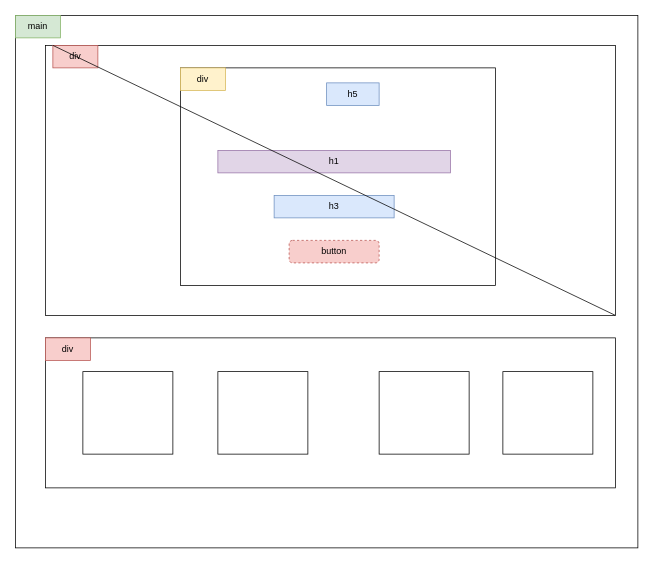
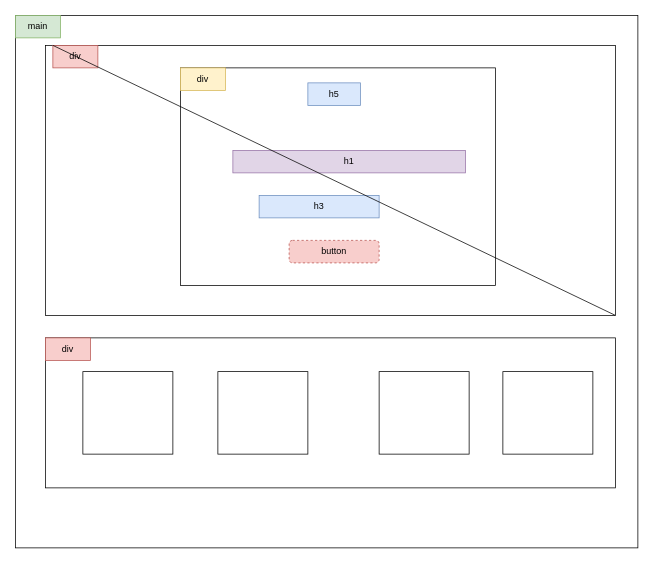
(353, 94) -> (334, 94)
(334, 162) -> (349, 162)
(334, 207) -> (319, 207)
